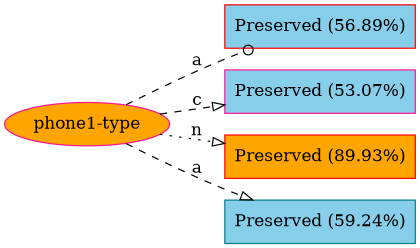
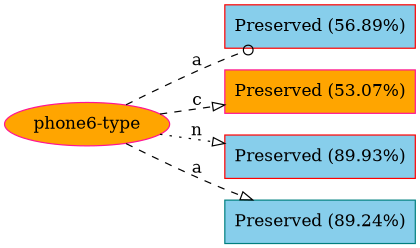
(320, 92) -> (320, 92)
(87, 124) -> (87, 124)
(320, 157) -> (320, 157)
(320, 222) -> (320, 222)
